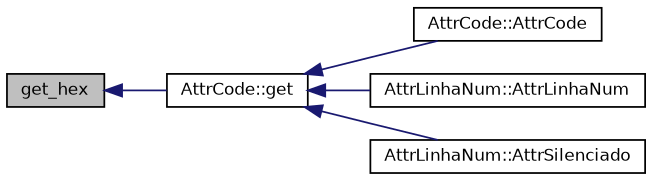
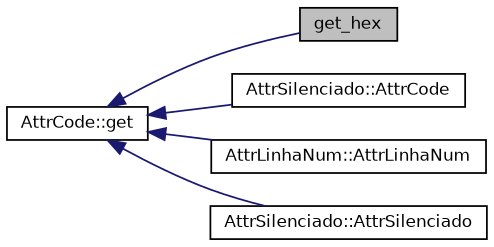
(508, 24) -> (349, 90)
(144, 90) -> (208, 58)
(508, 156) -> (349, 223)
